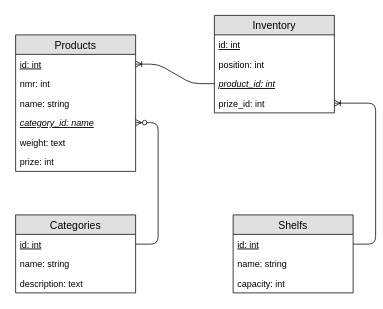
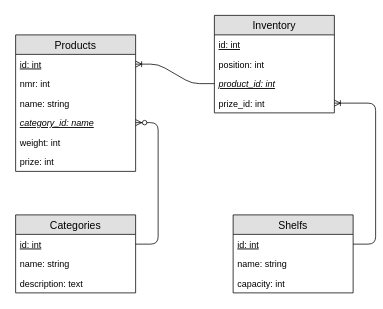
(46, 143) -> (43, 143)
